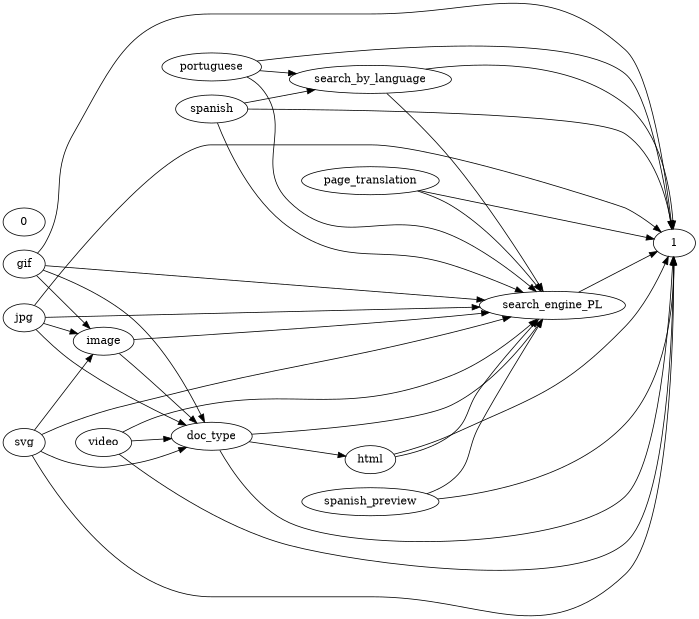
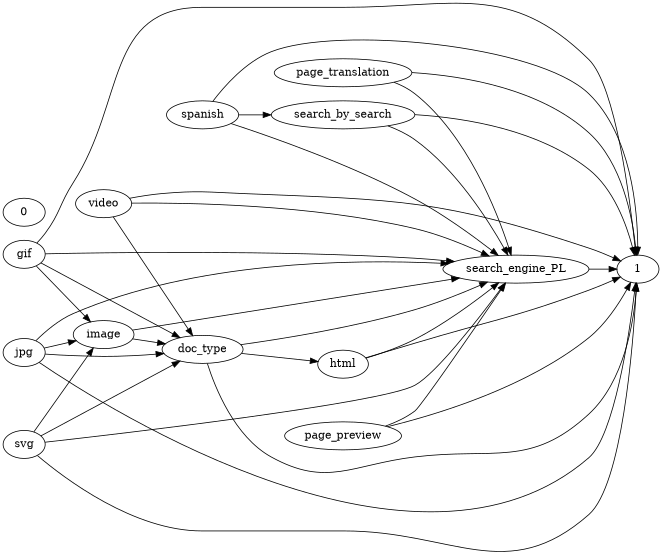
(212, 67) -> none
(370, 79) -> (343, 115)
(370, 502) -> (343, 436)
